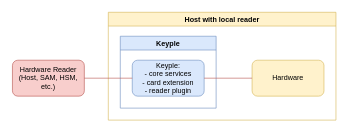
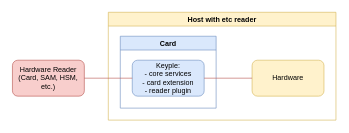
(222, 20) -> (222, 20)
(168, 44) -> (168, 44)
(48, 78) -> (48, 78)
